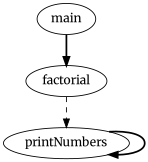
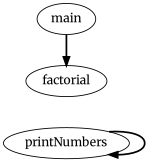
(66, 108) -> none
